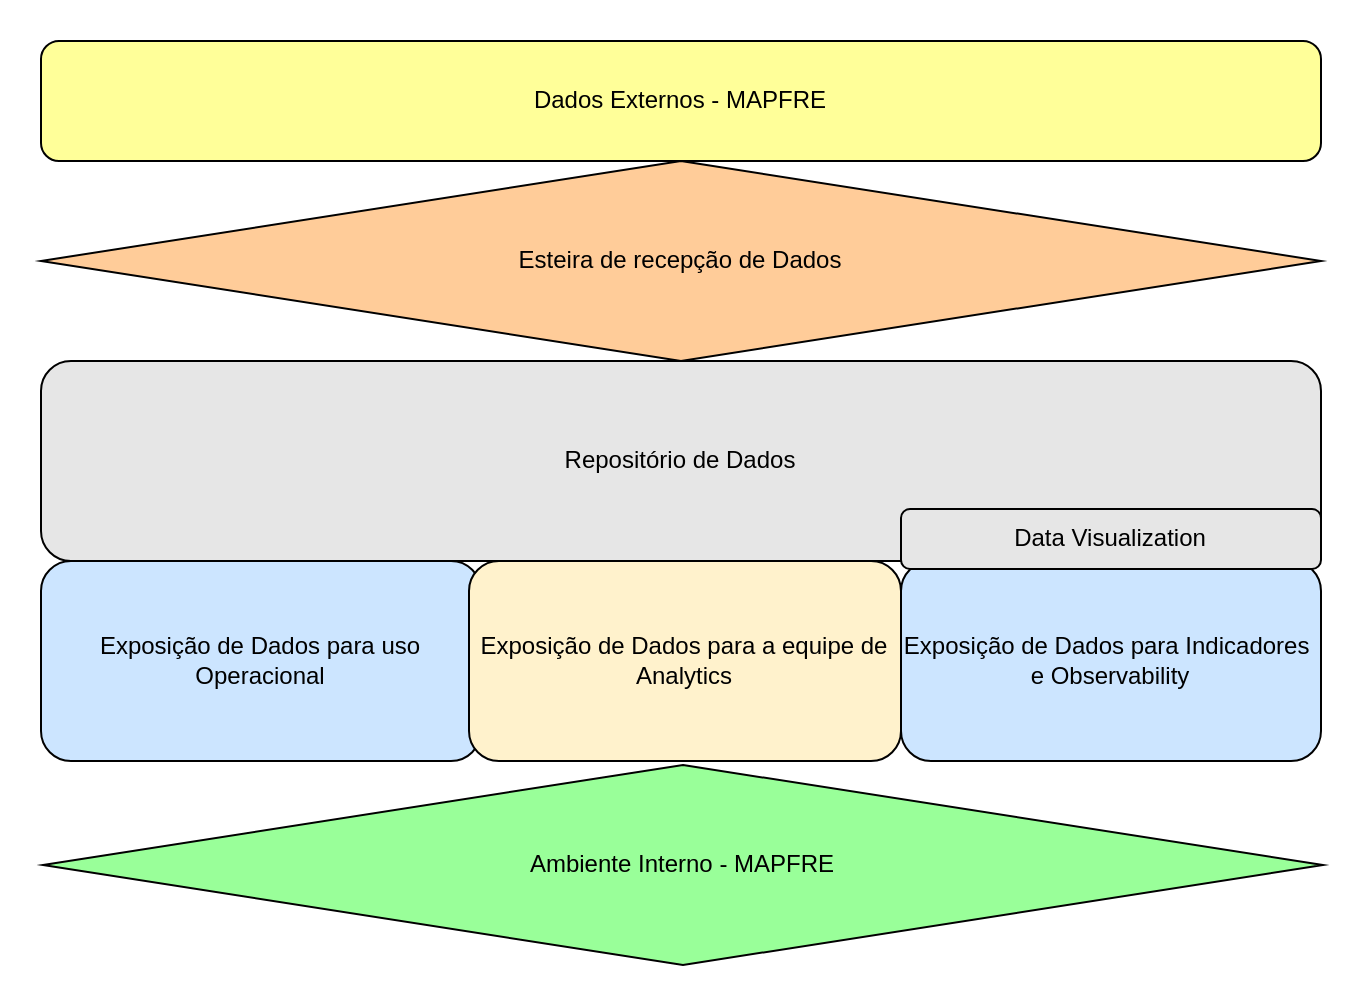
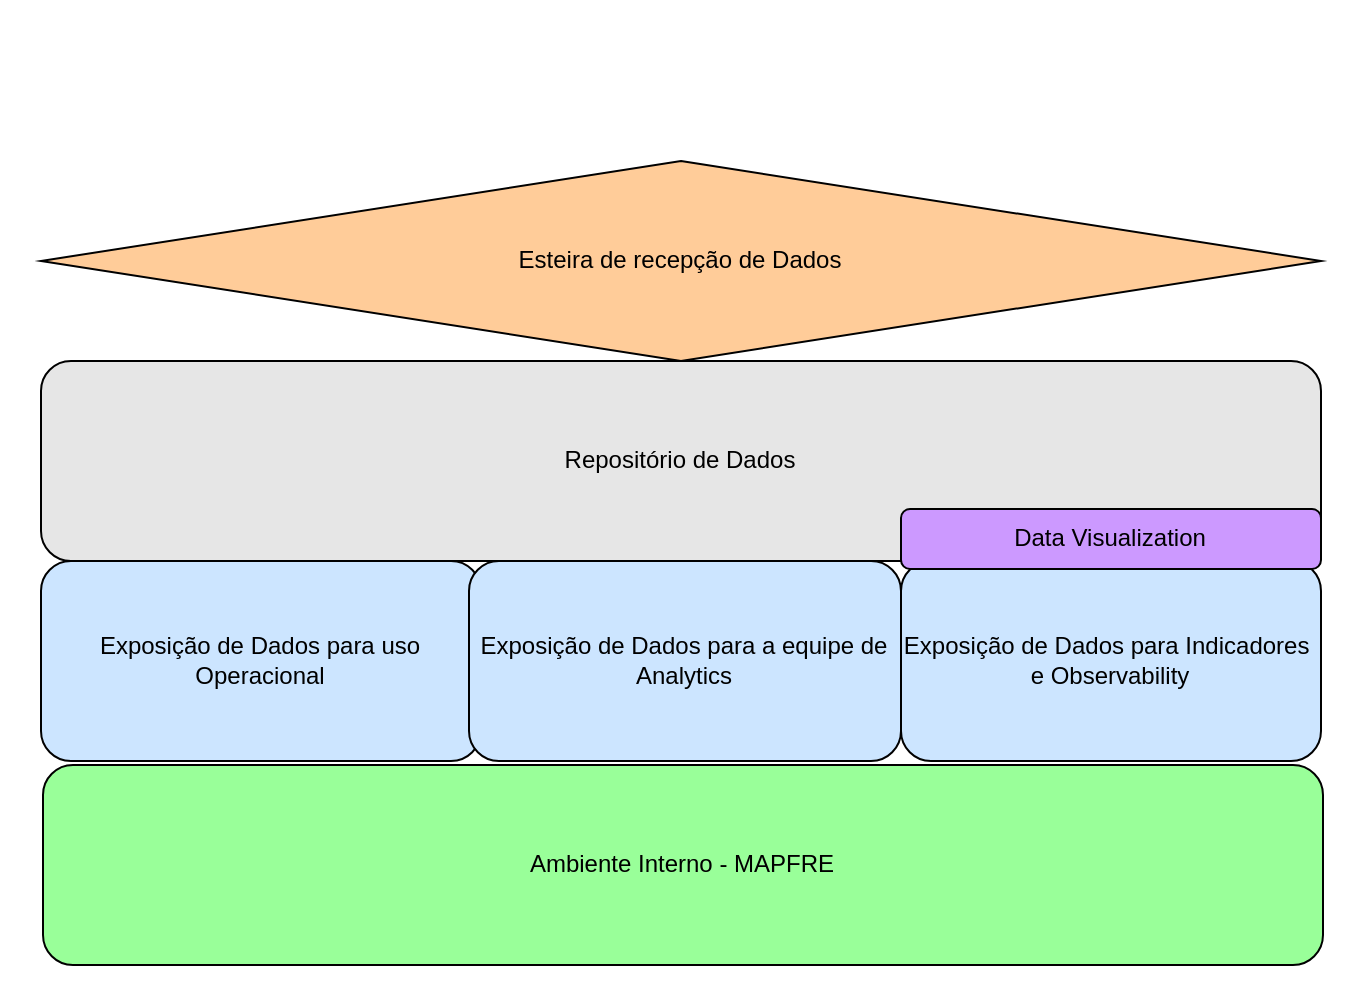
(681, 101) -> none
(1111, 539) -> (1111, 539)
(685, 661) -> (685, 661)
(683, 865) -> (683, 865)
